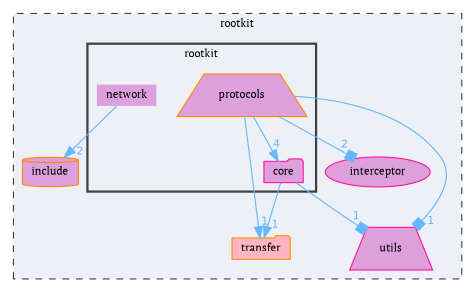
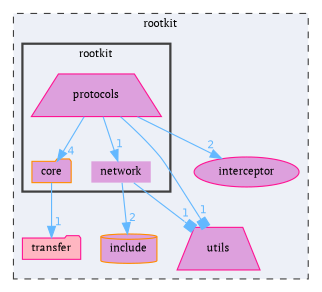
(242, 95) -> (96, 95)
(309, 133) -> (178, 137)
(252, 172) -> (109, 134)
(284, 172) -> (52, 172)
(326, 204) -> (159, 202)
(261, 249) -> (52, 249)
